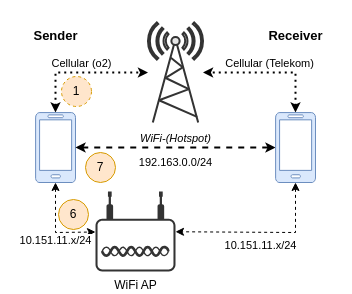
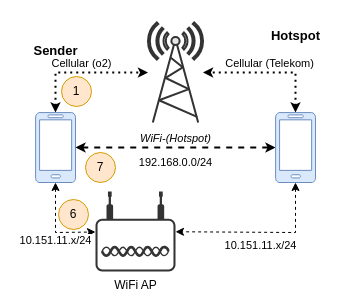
(56, 36) -> (56, 51)
(296, 36) -> (296, 36)
(77, 92) -> (77, 92)
(176, 163) -> (176, 163)
